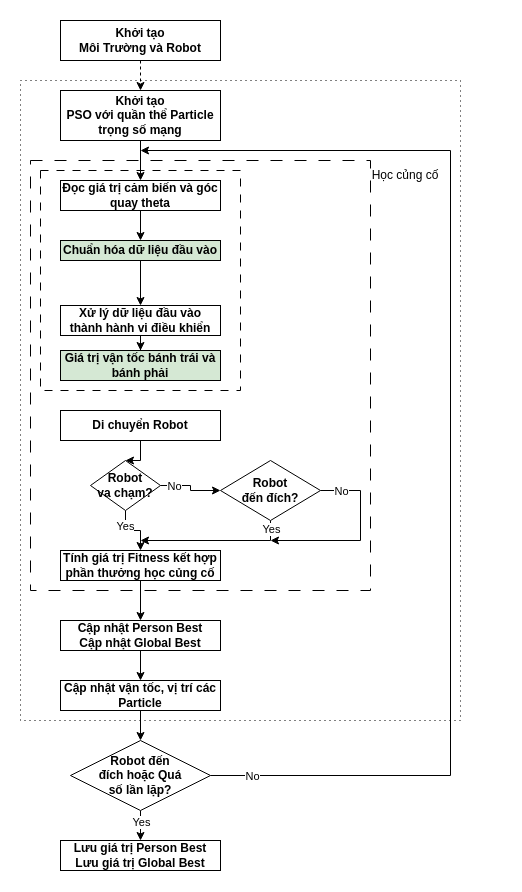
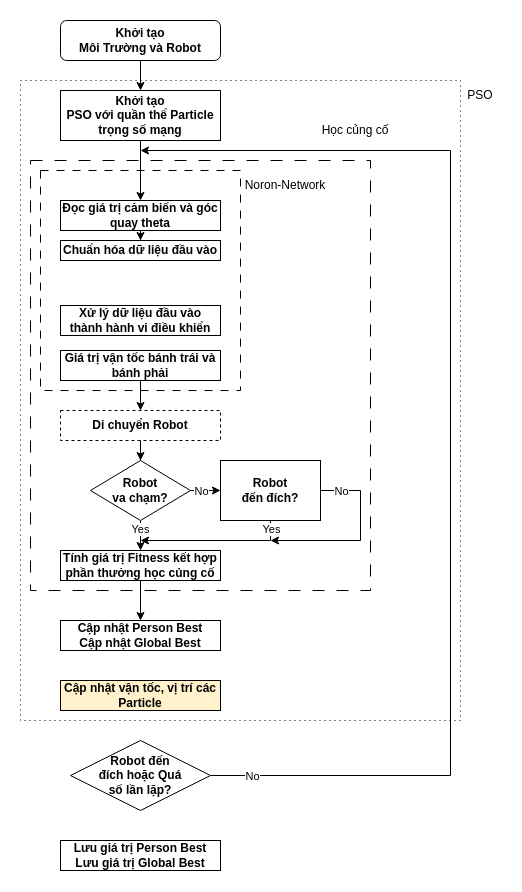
(141, 41) -> (141, 41)
(141, 73) -> (141, 73)
none -> (481, 96)
(406, 176) -> (356, 131)
none -> (286, 186)
(141, 196) -> (141, 216)
(141, 251) -> (141, 251)
(141, 280) -> none
(141, 335) -> none
(141, 366) -> (141, 366)
none -> (141, 400)
(141, 426) -> (141, 426)
(126, 486) -> (141, 491)
(271, 491) -> (271, 491)
(141, 670) -> none
(141, 696) -> (141, 696)
(141, 730) -> none
(141, 822) -> none
